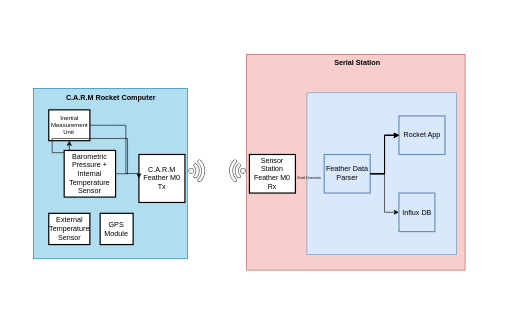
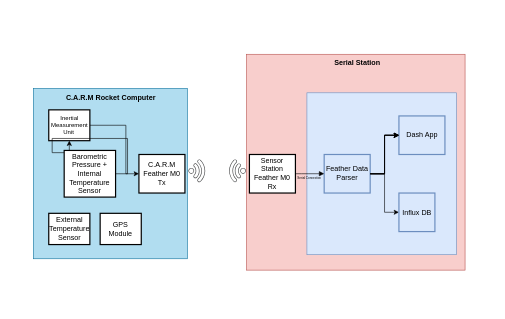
(422, 135) -> (422, 135)
none -> (317, 174)
(162, 179) -> (162, 174)
(117, 229) -> (121, 229)
